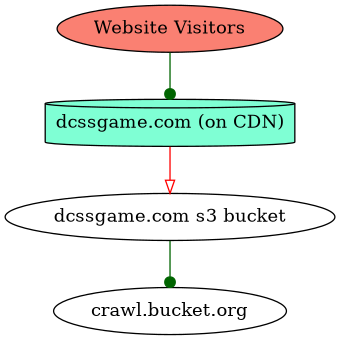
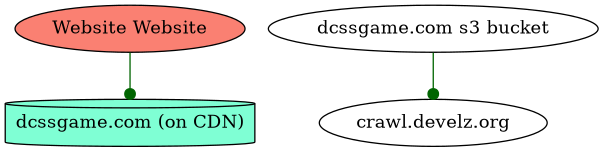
(170, 29) -> (130, 29)
(170, 163) -> none
(170, 311) -> (433, 123)
